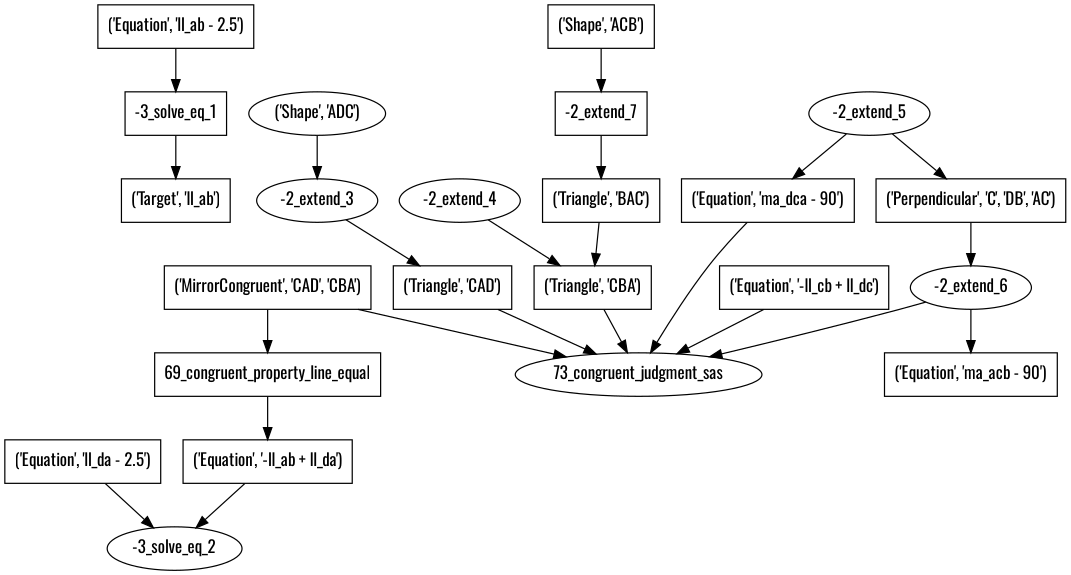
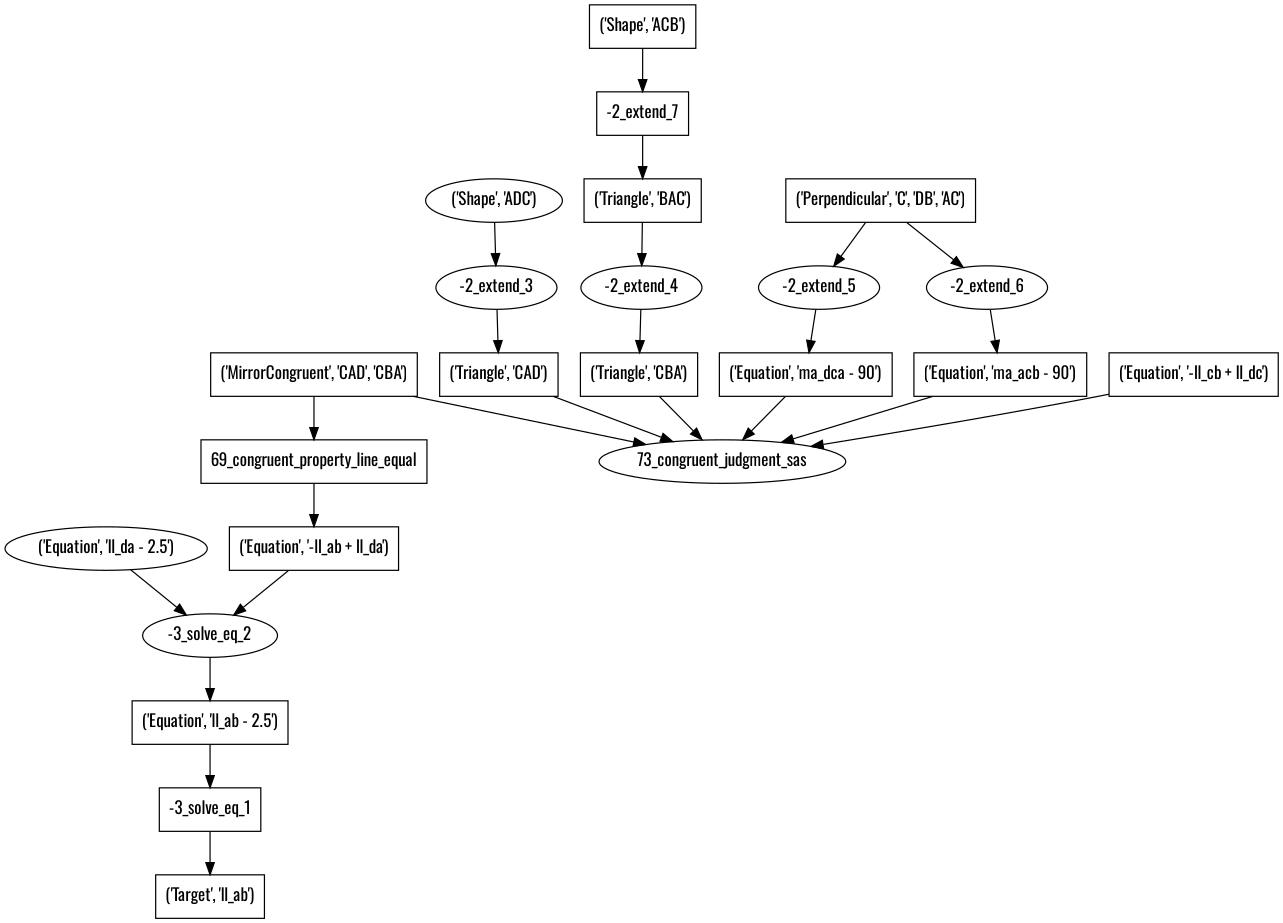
(914, 152) -> (853, 240)
(598, 238) -> (642, 238)
(824, 329) -> (863, 418)
(83, 462) -> (106, 549)
none -> (210, 673)
